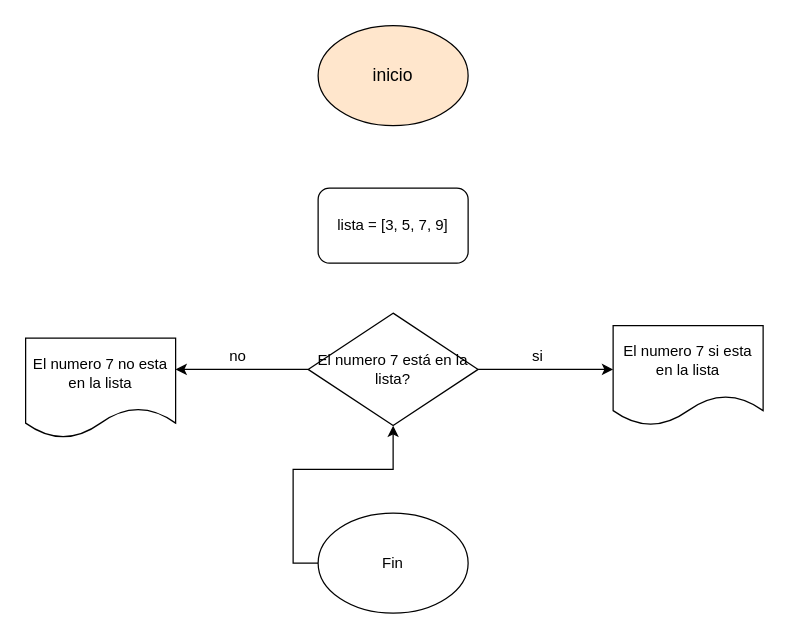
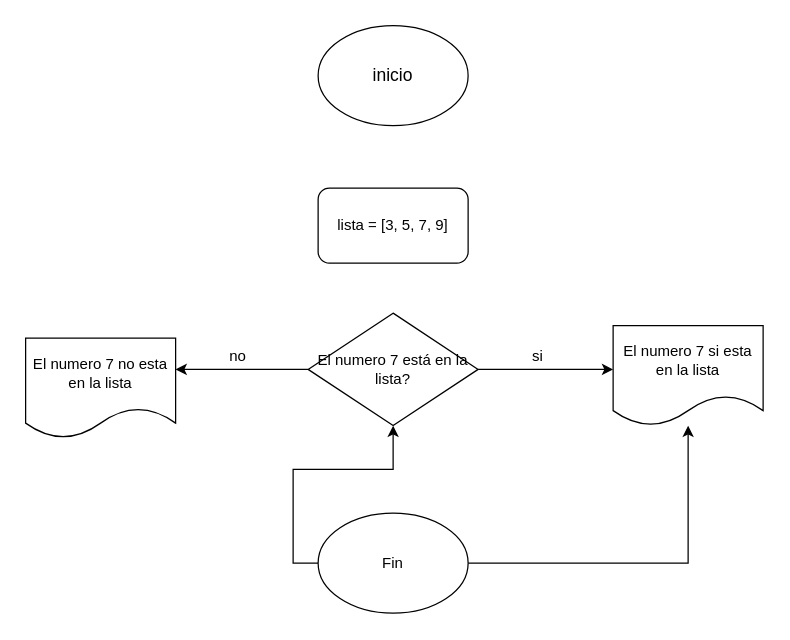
(393, 76) -> (393, 76)
none -> (642, 563)
